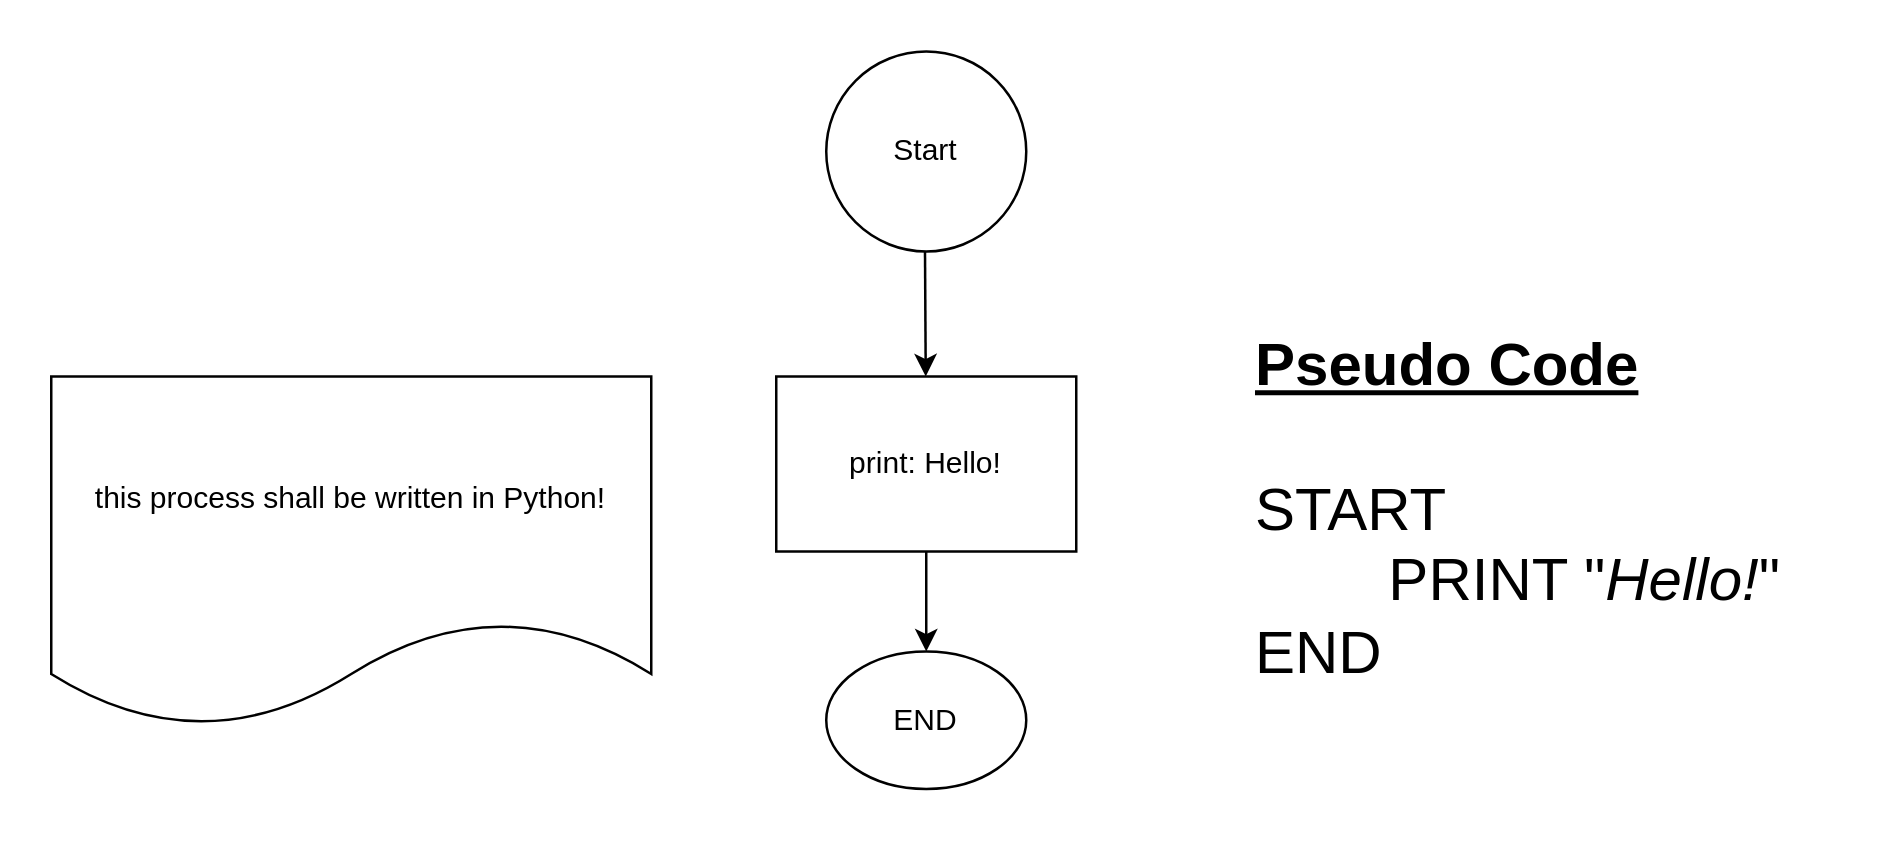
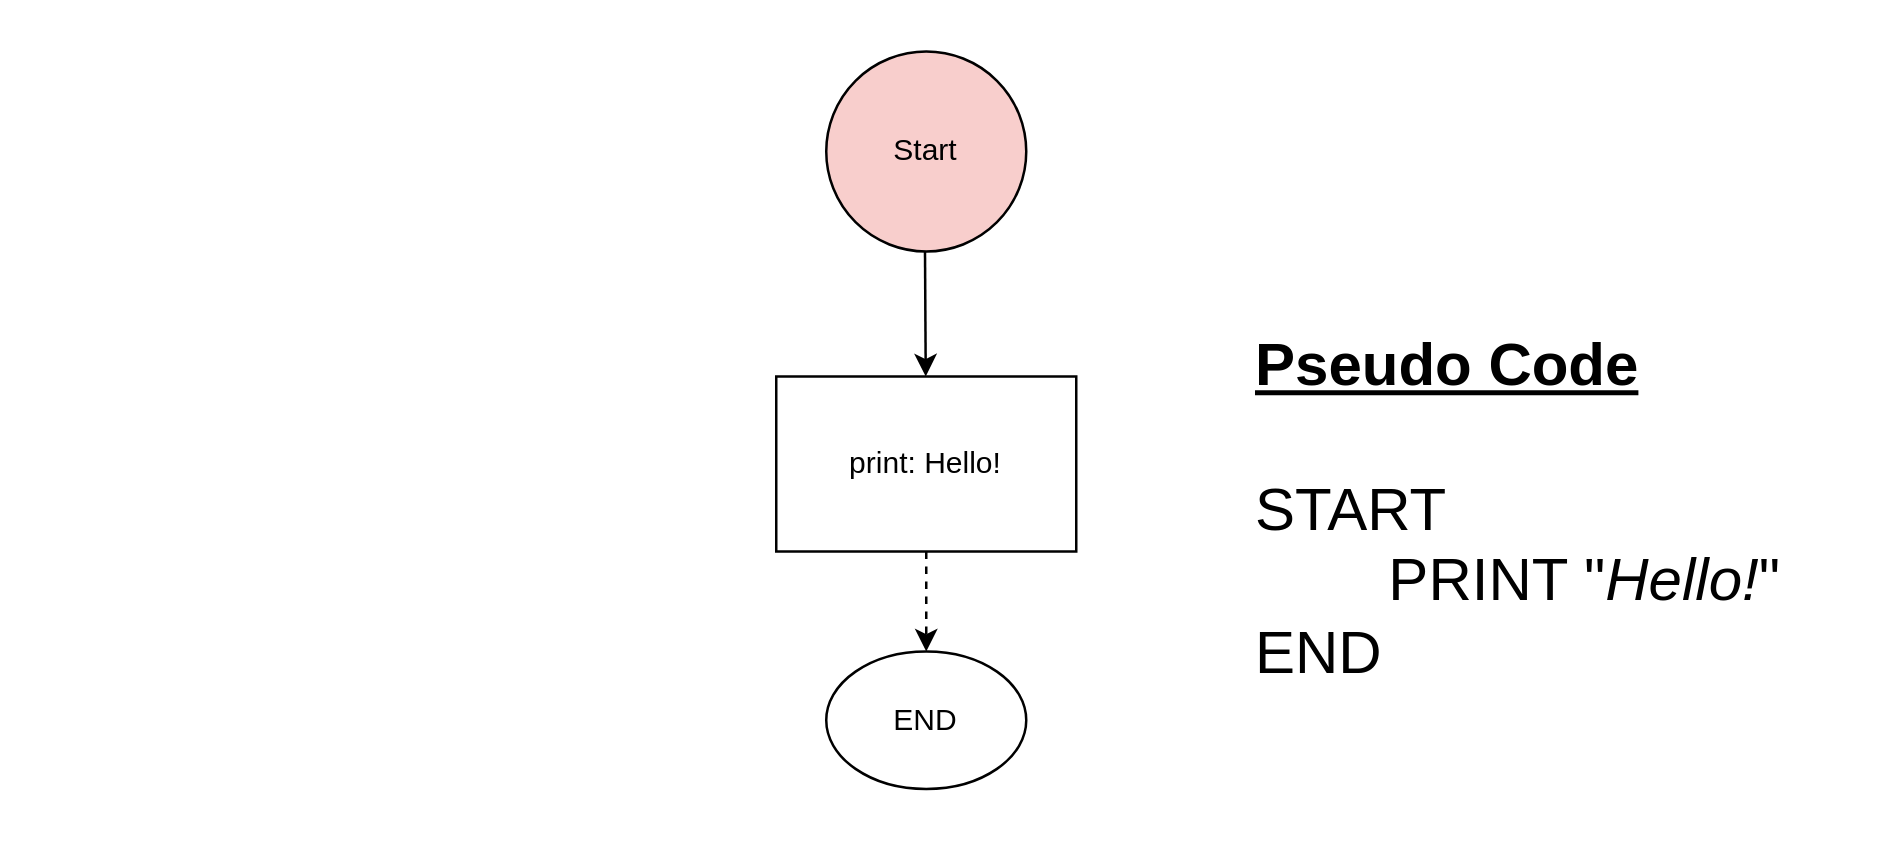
(926, 151) -> (926, 151)
(351, 551) -> none
(926, 592) -> (926, 592)
